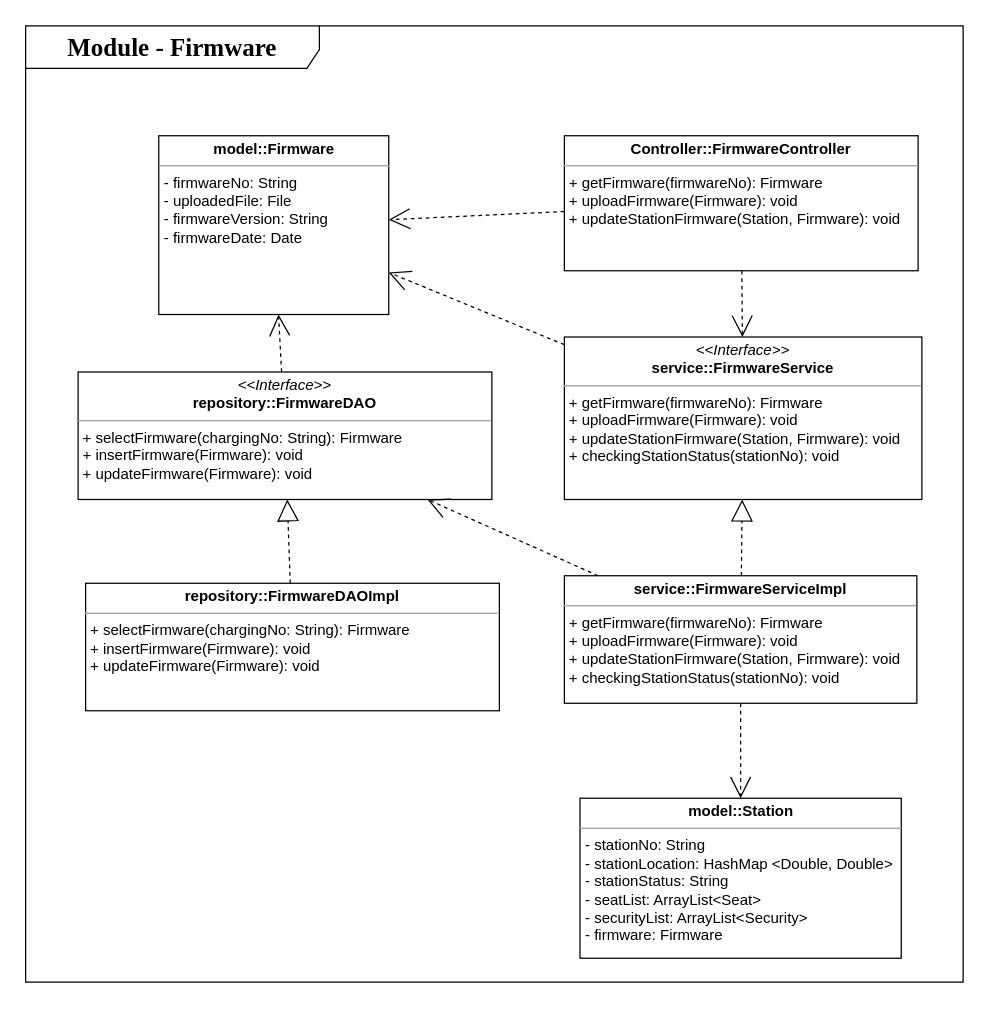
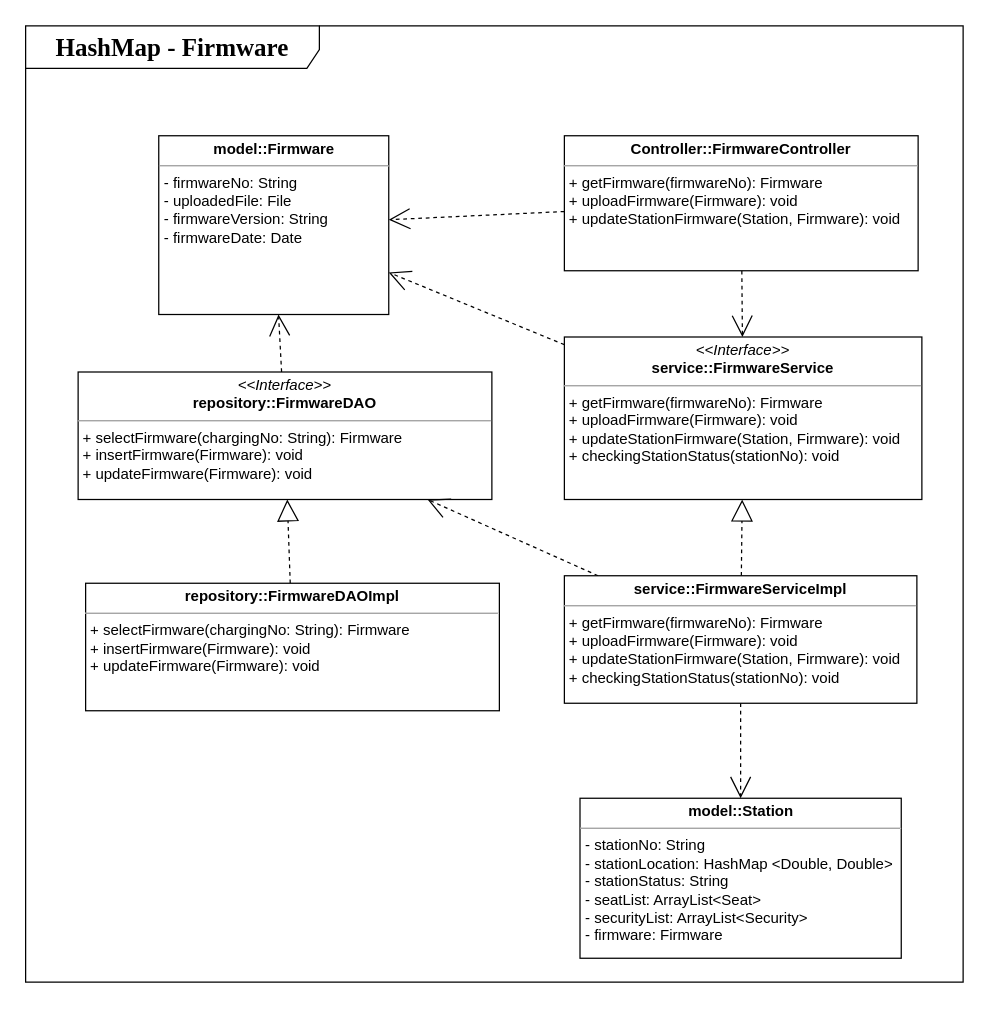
(173, 47) -> (173, 47)
